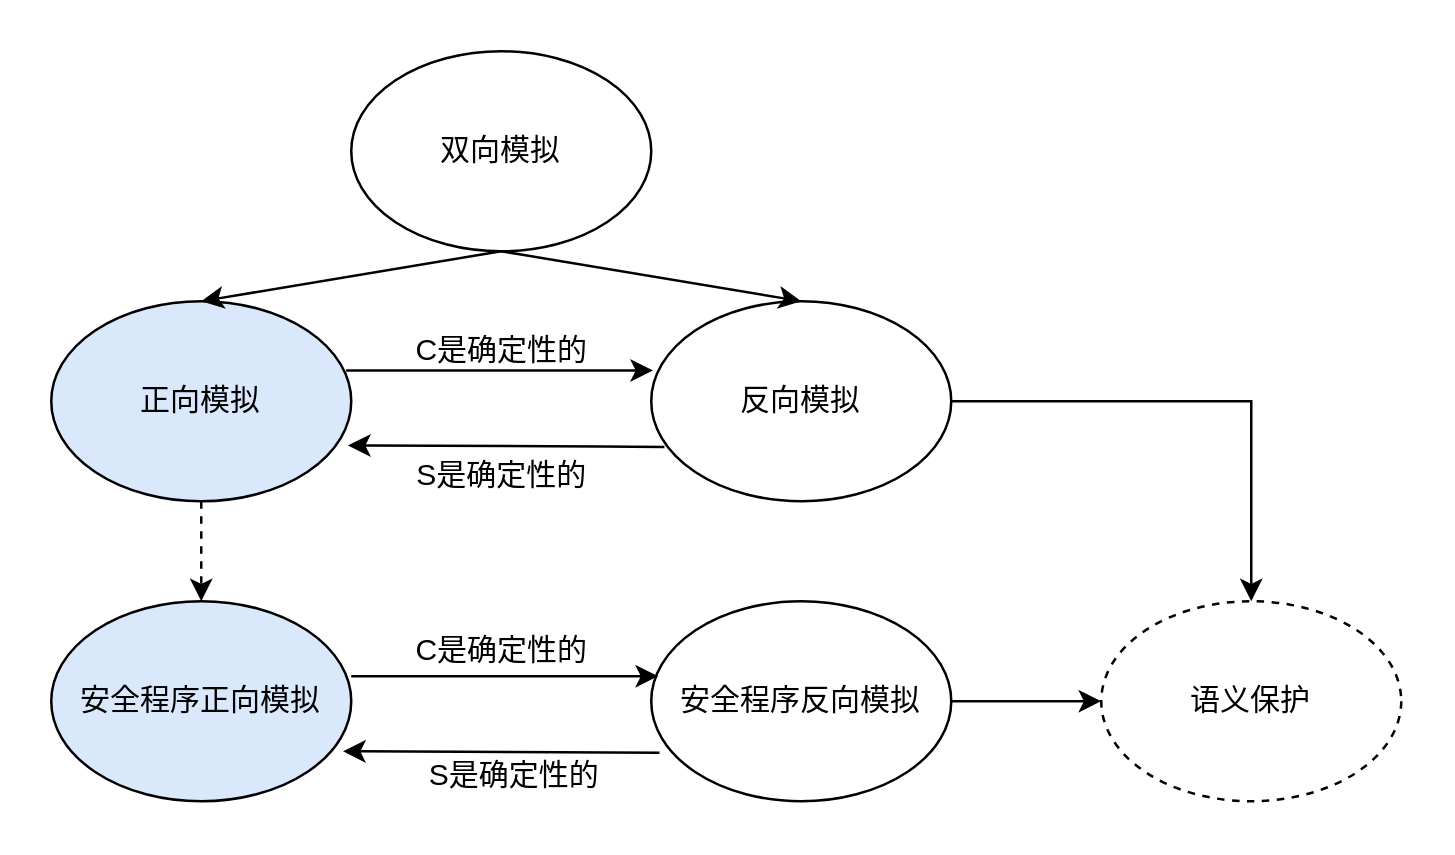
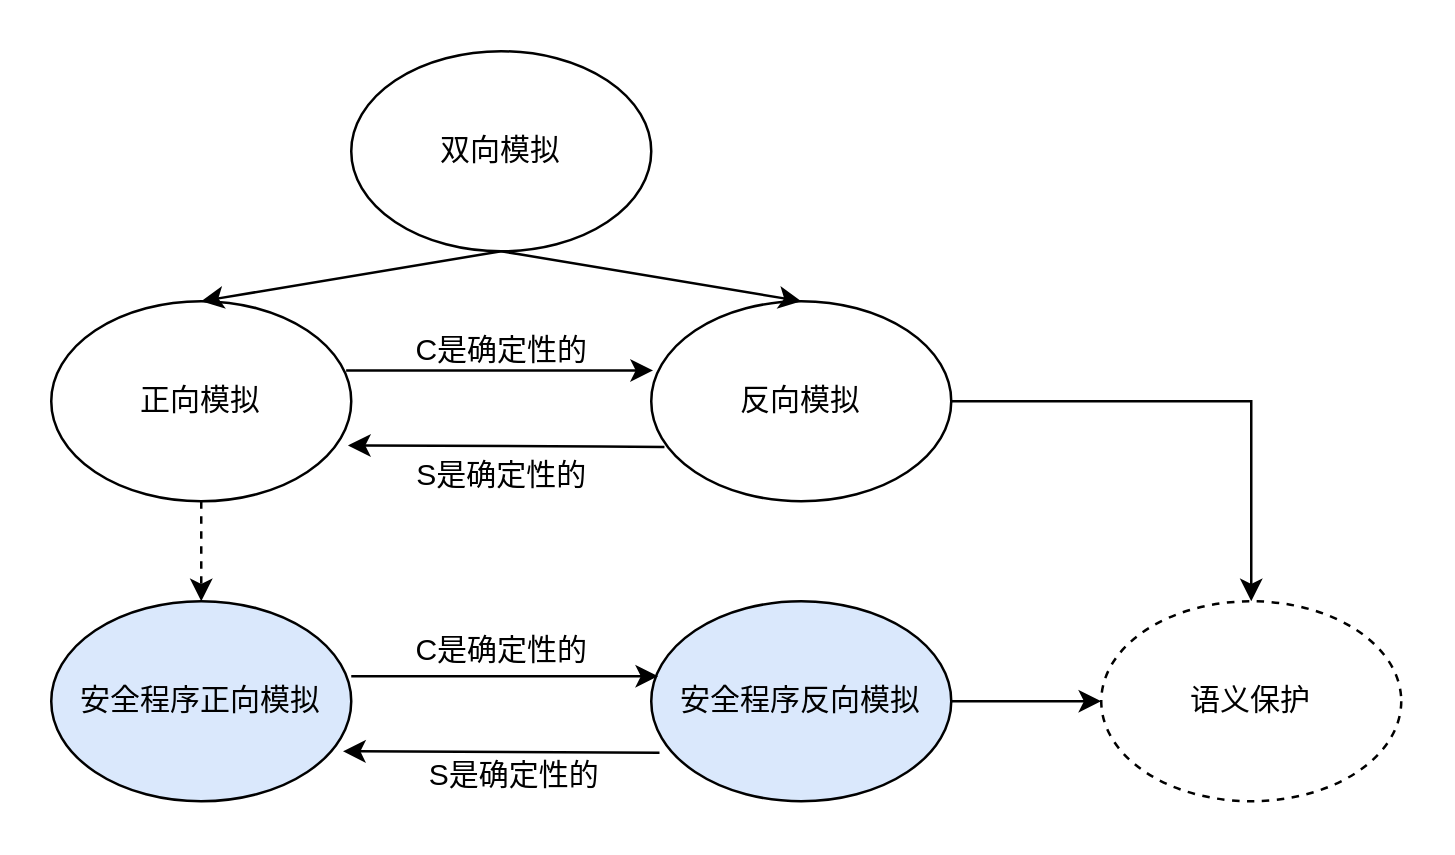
(201, 401) -> (201, 401)
(801, 701) -> (801, 701)
